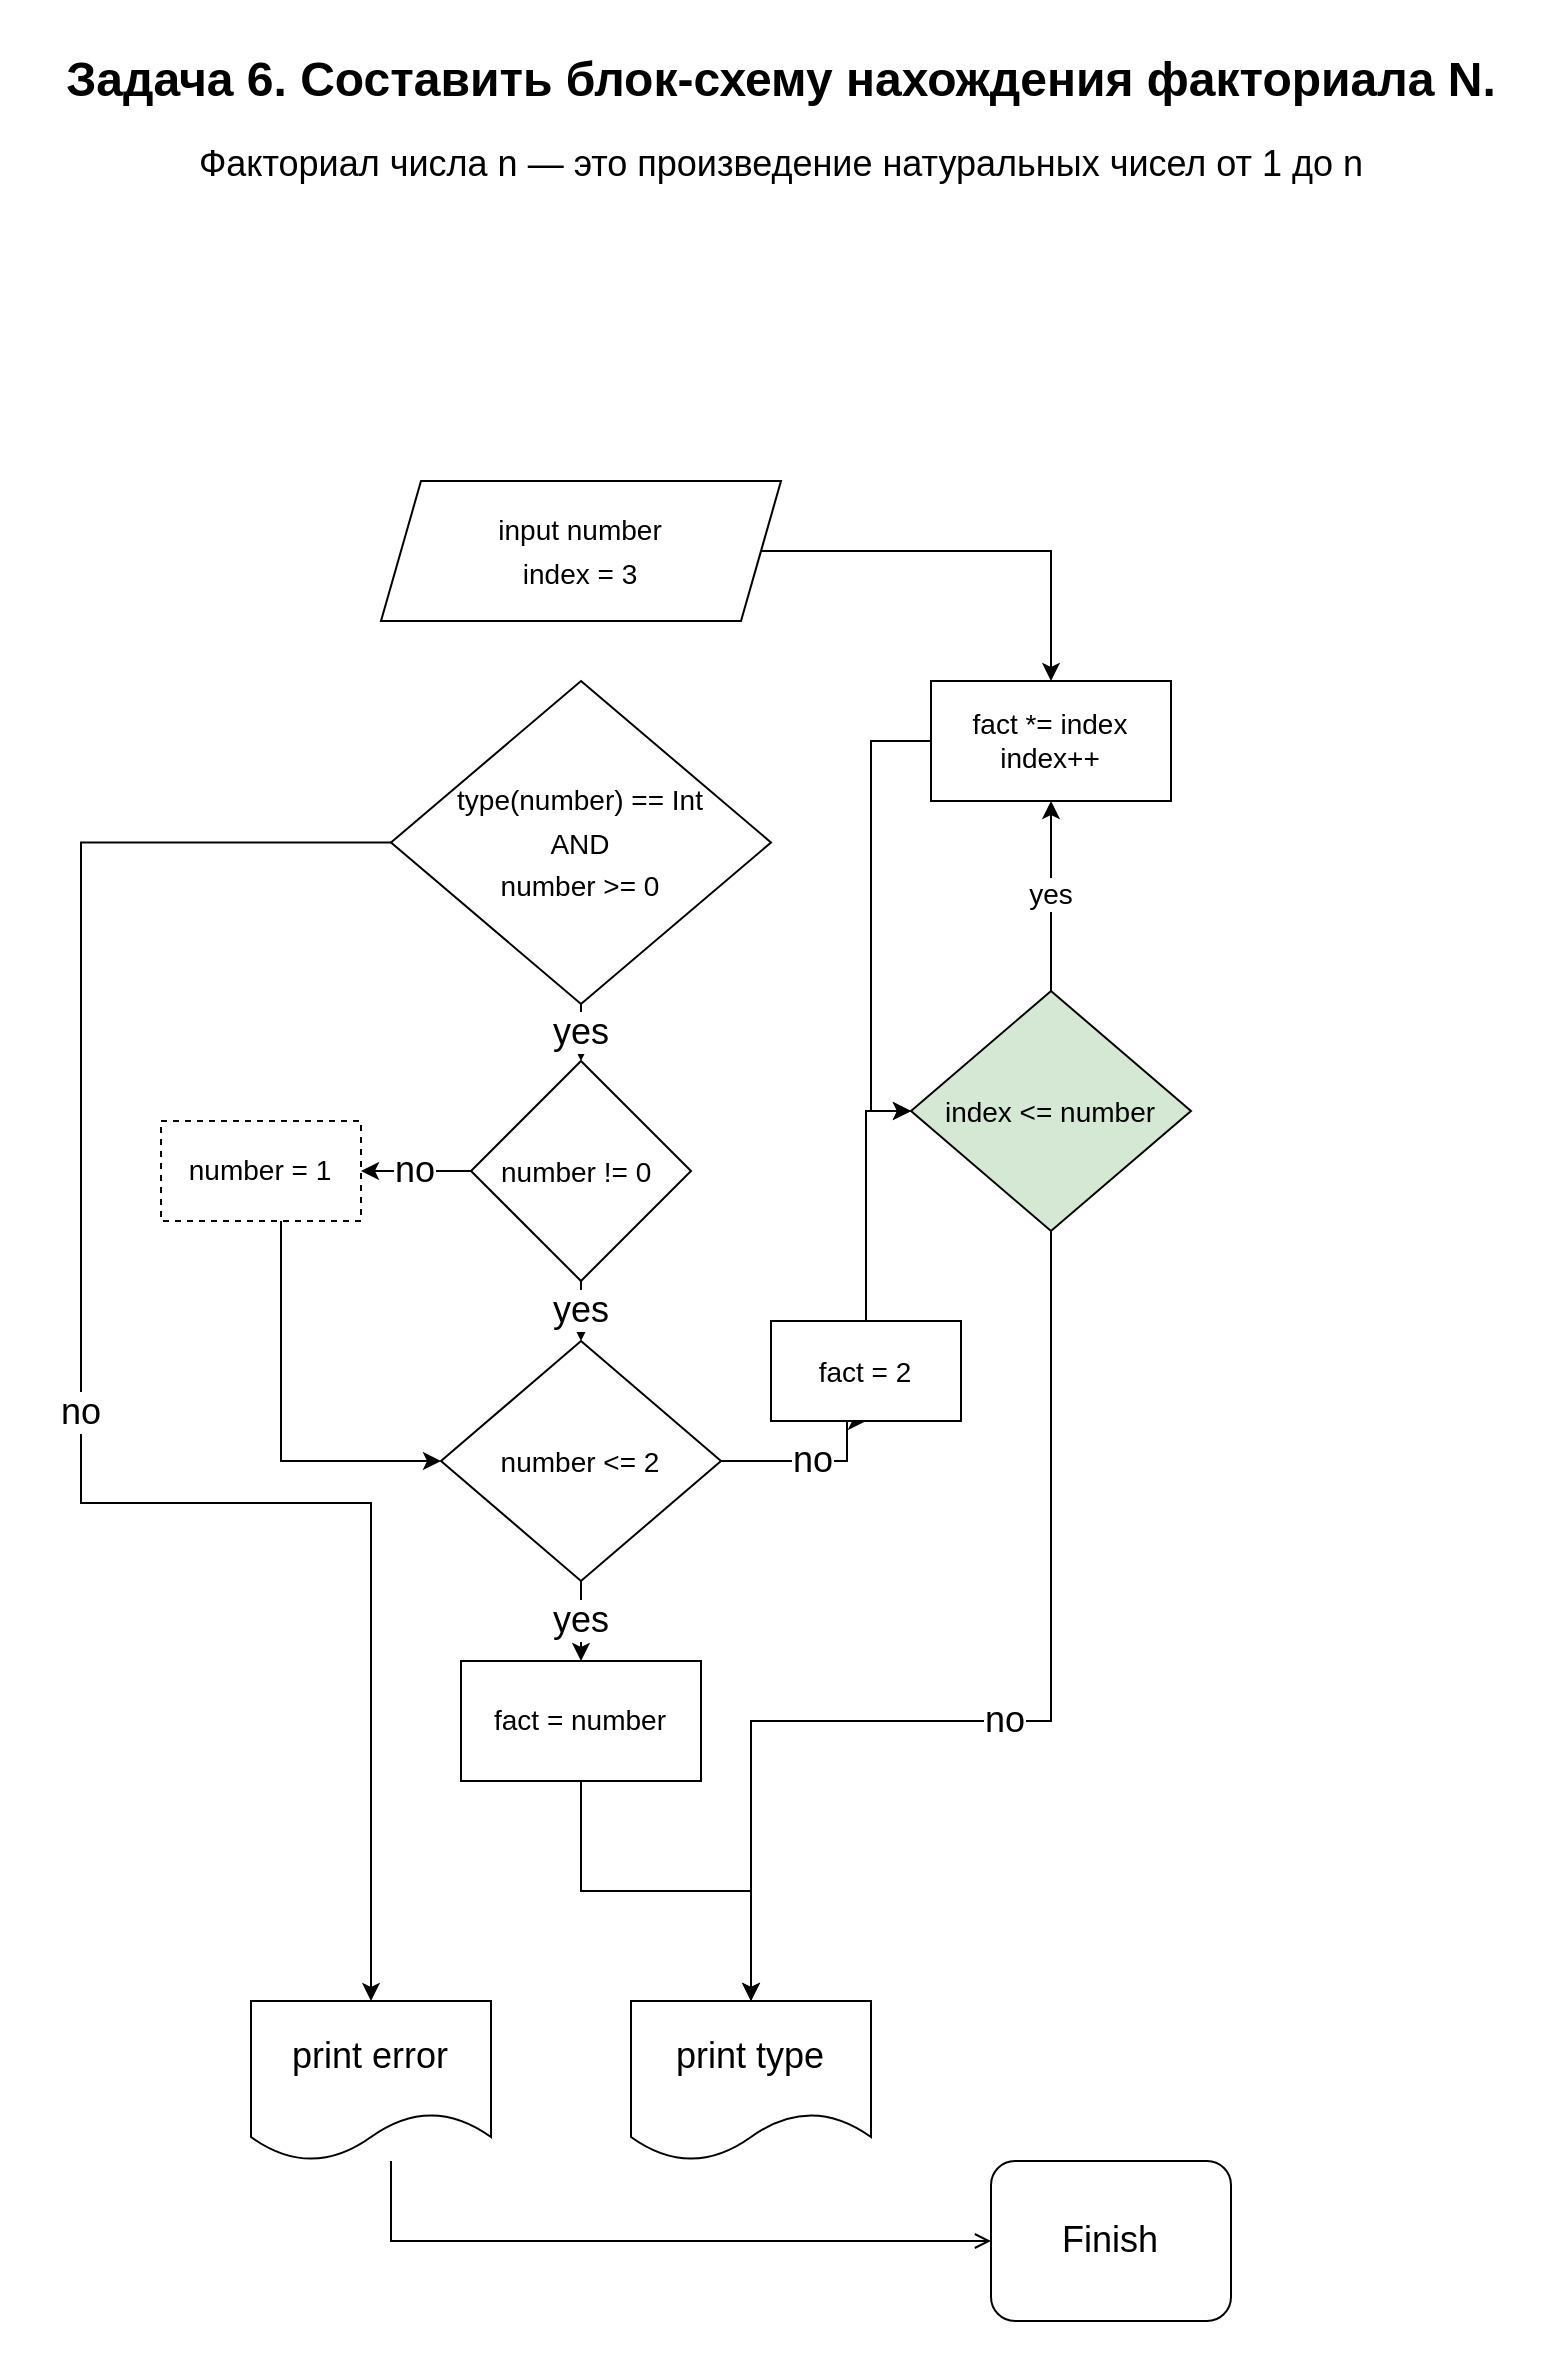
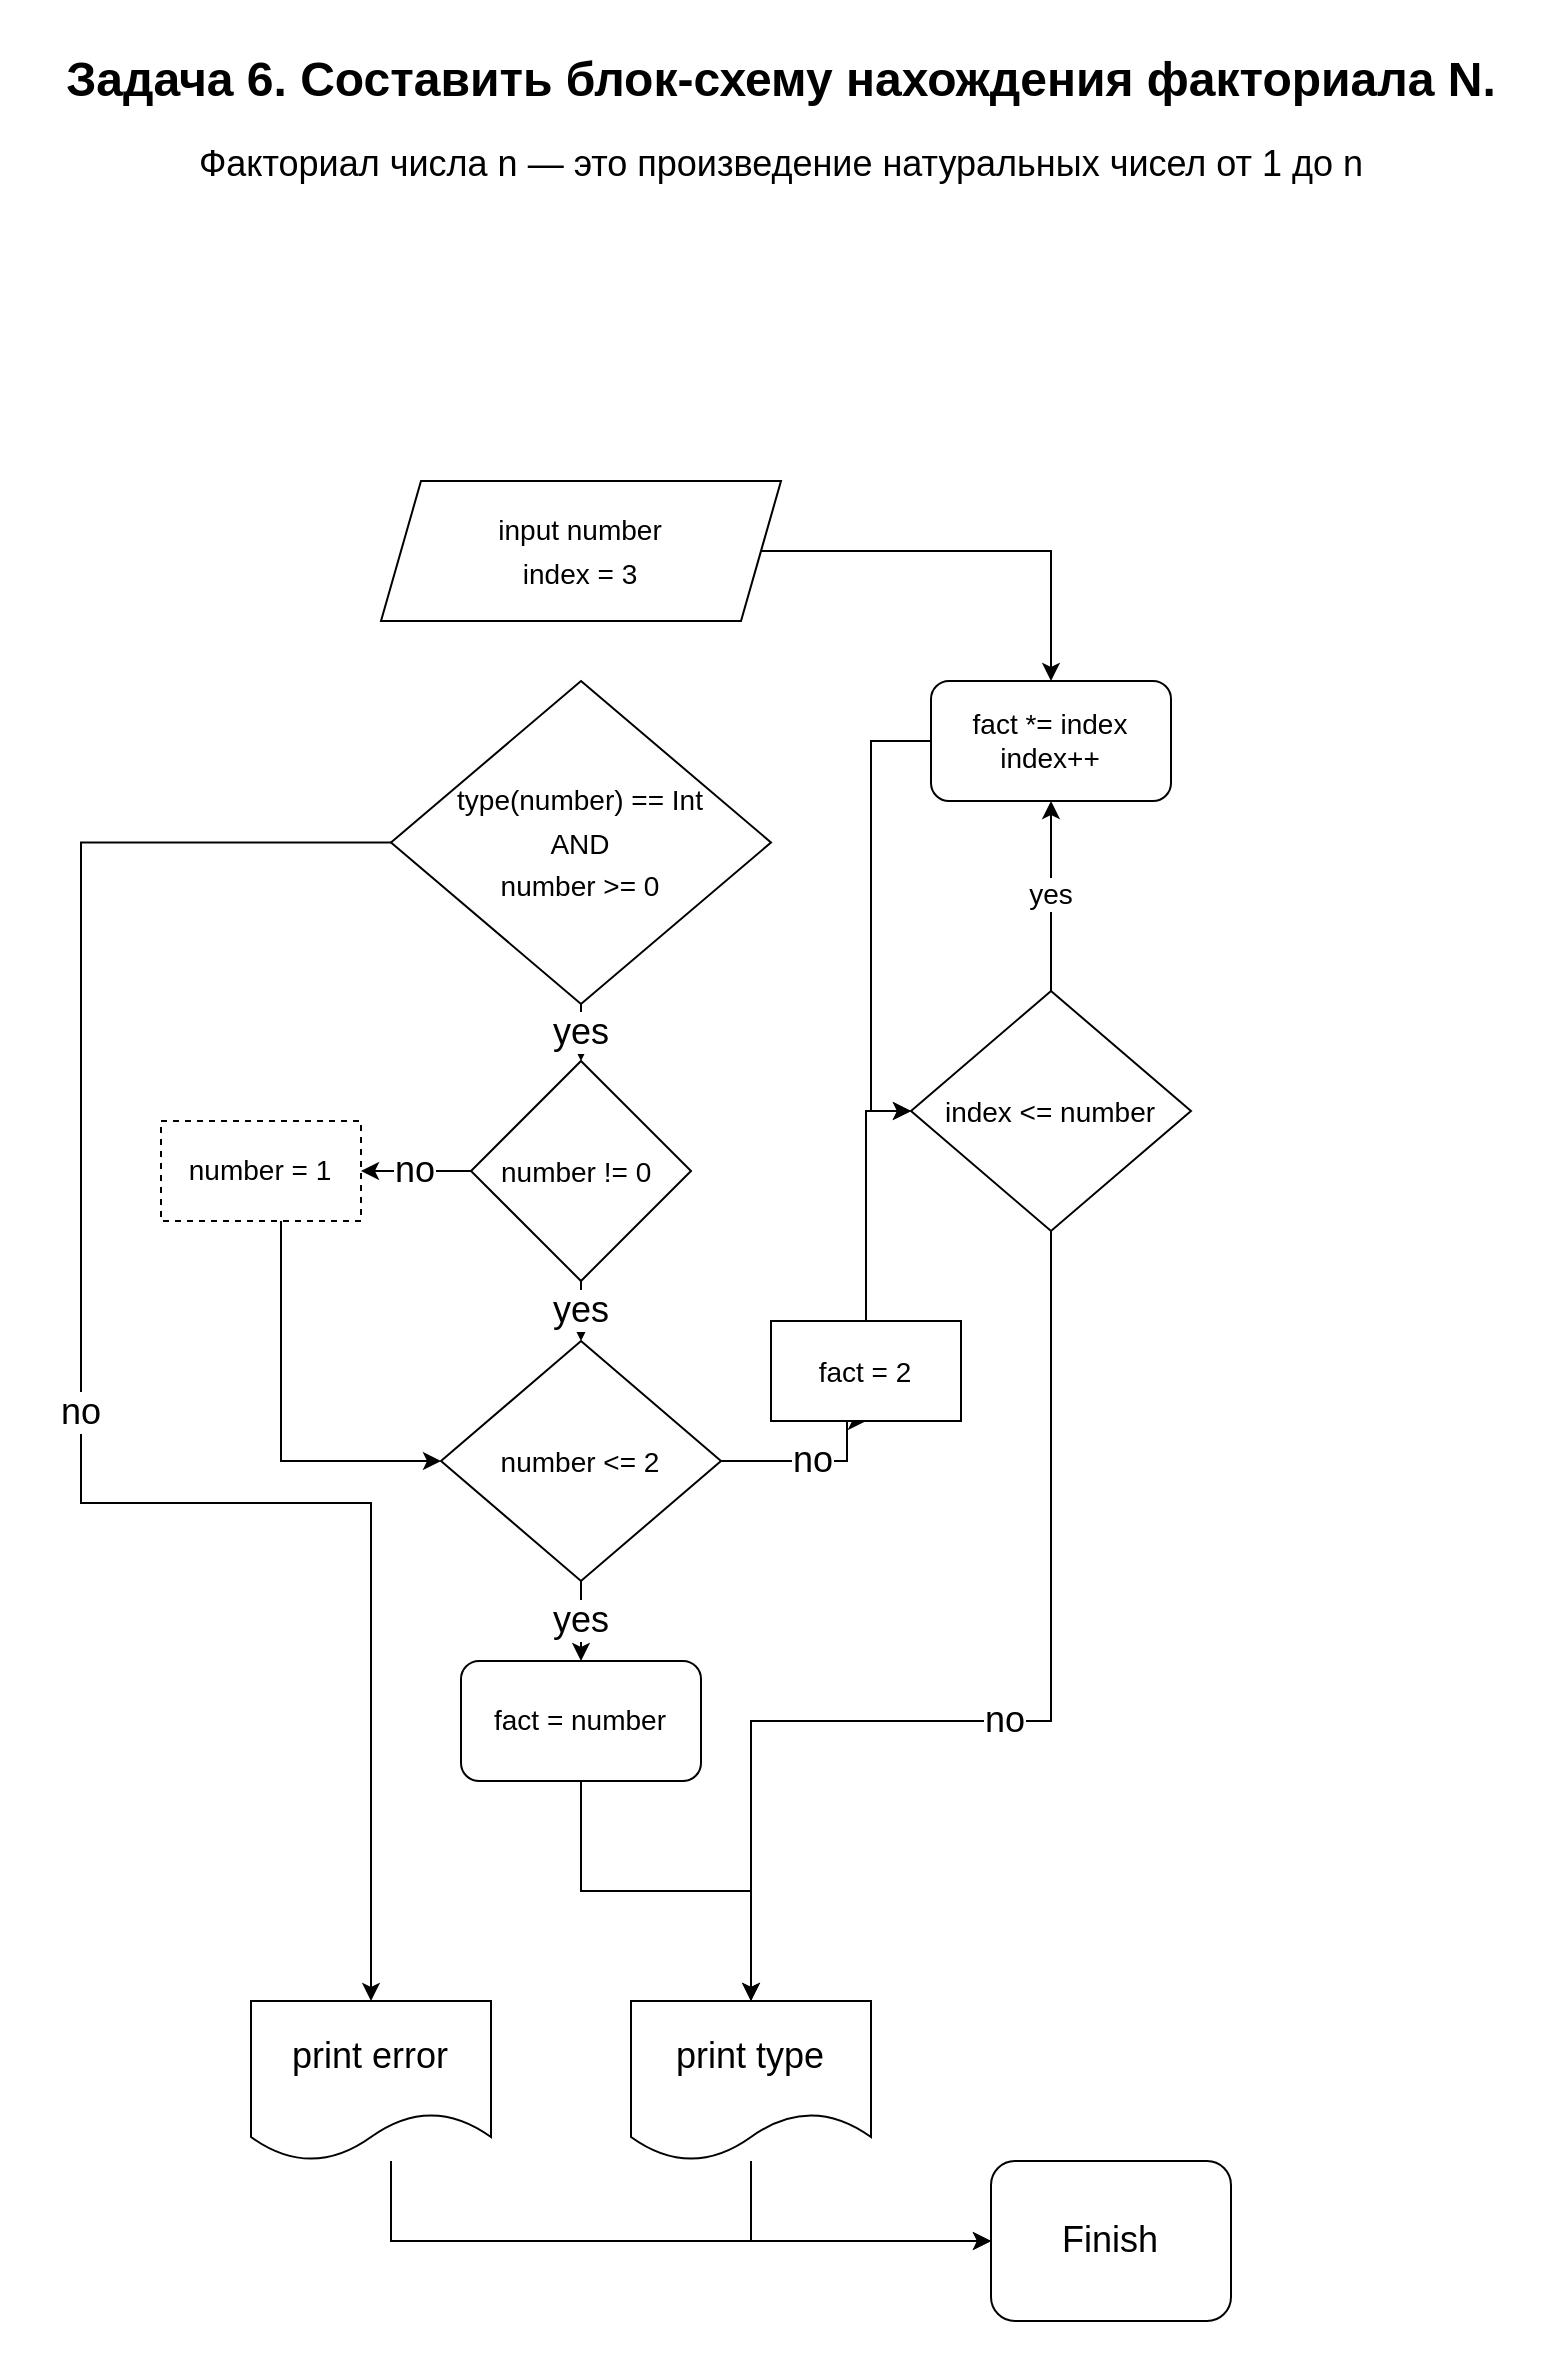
(1051, 741) -> (1051, 741)
(1051, 1111) -> (1051, 1111)
(581, 1721) -> (581, 1721)
none -> (751, 2199)
(981, 2241) -> (748, 2241)
